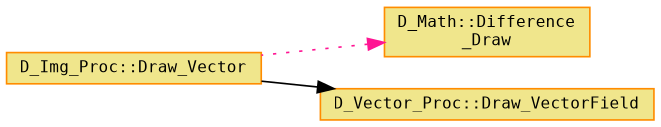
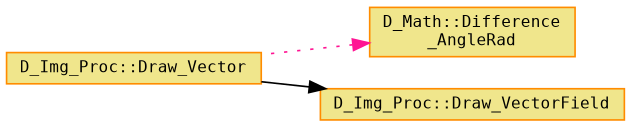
(487, 32) -> (472, 32)
(487, 104) -> (472, 104)
